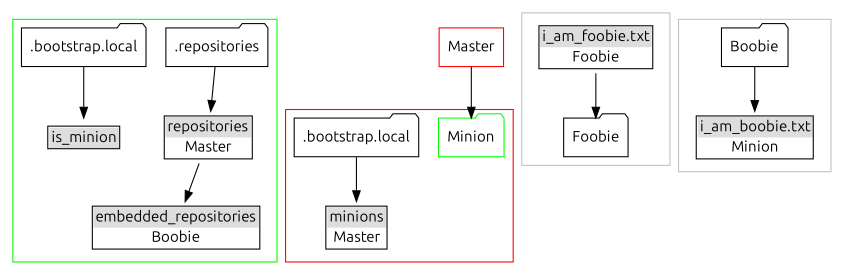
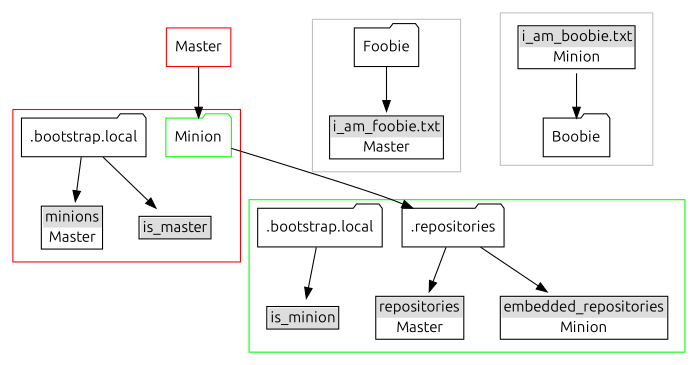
(596, 57) -> (386, 147)
(755, 84) -> (577, 90)
(596, 90) -> (386, 84)
none -> (305, 171)
(194, 178) -> (509, 266)
none -> (175, 228)
(176, 237) -> (584, 327)
